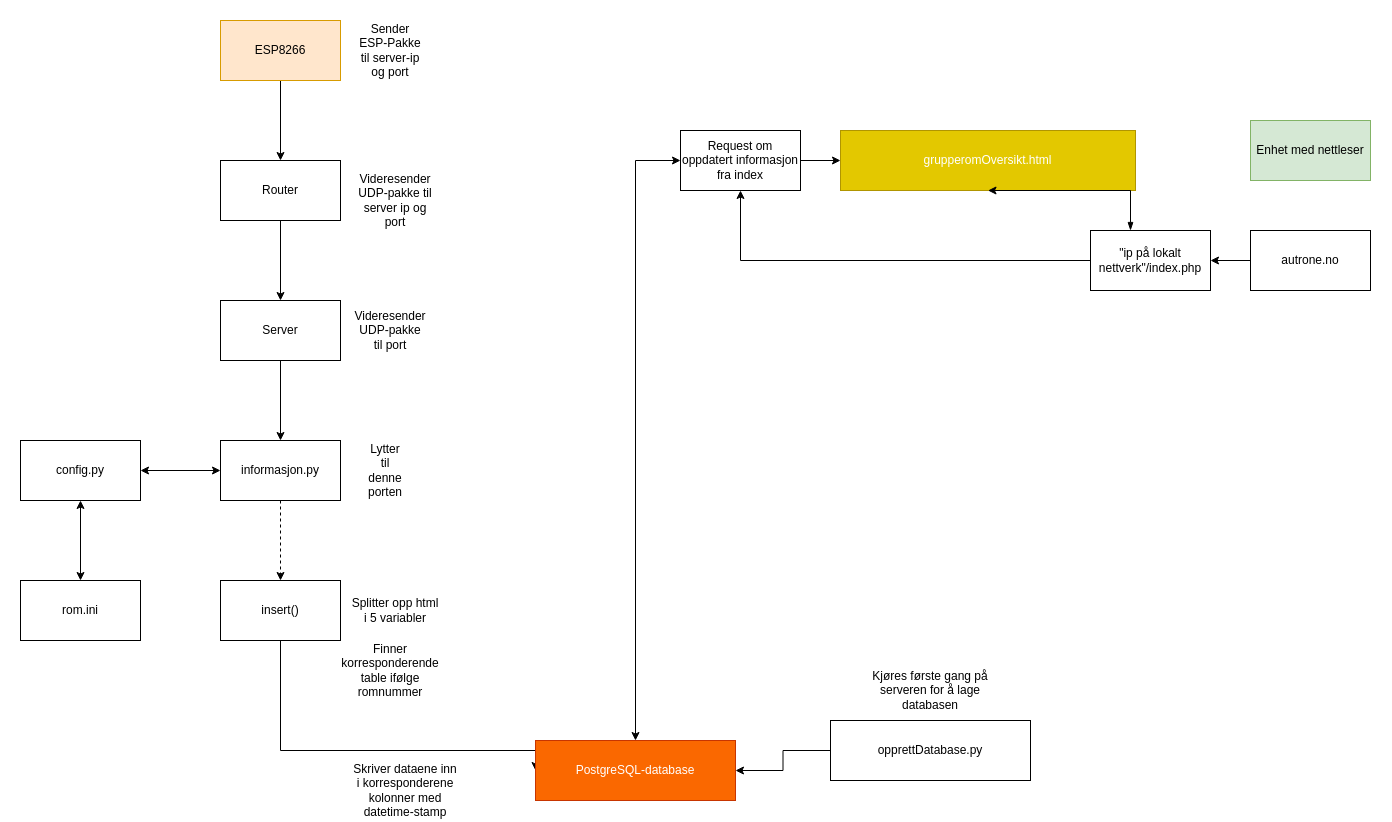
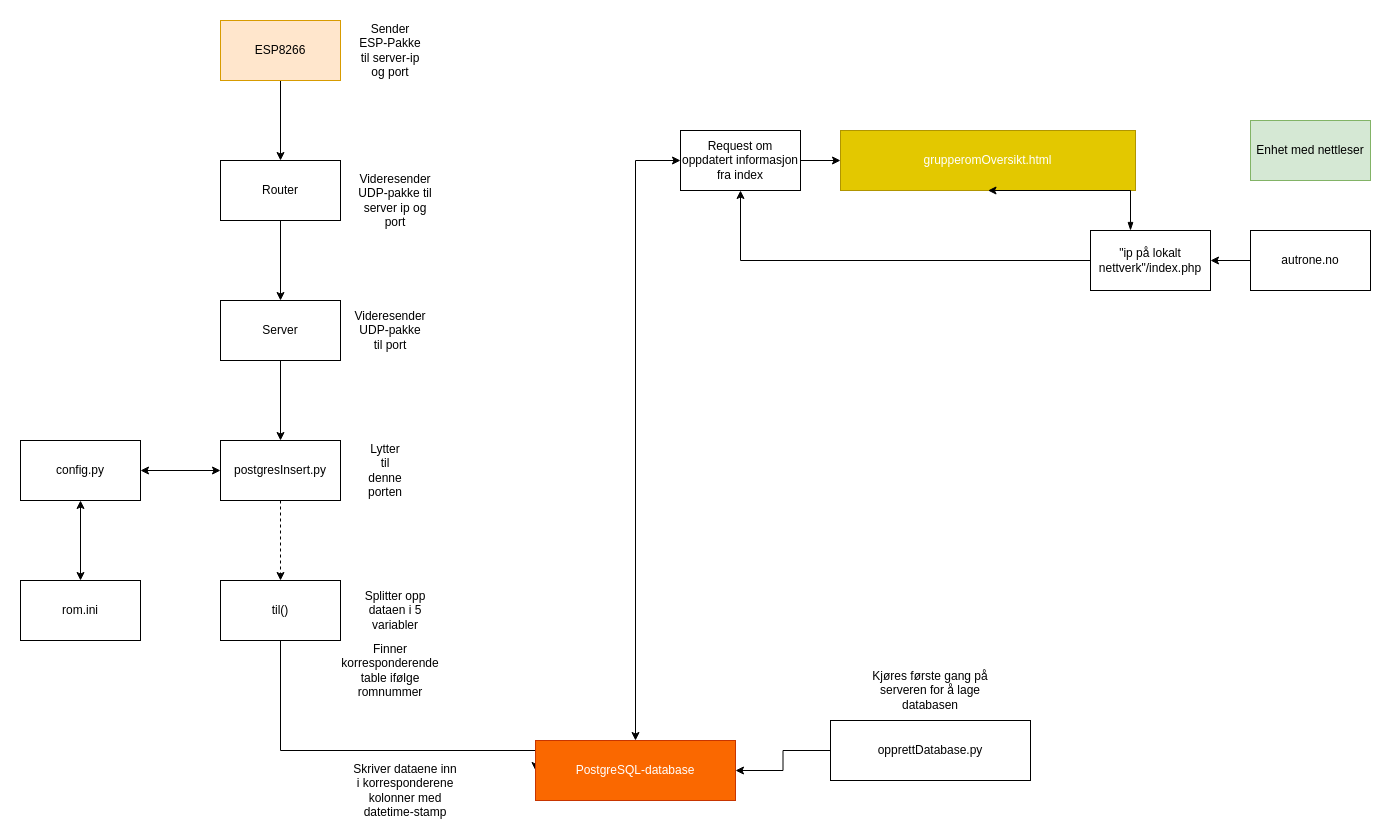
(281, 471) -> (281, 471)
(281, 611) -> (281, 611)
(396, 611) -> (396, 611)
